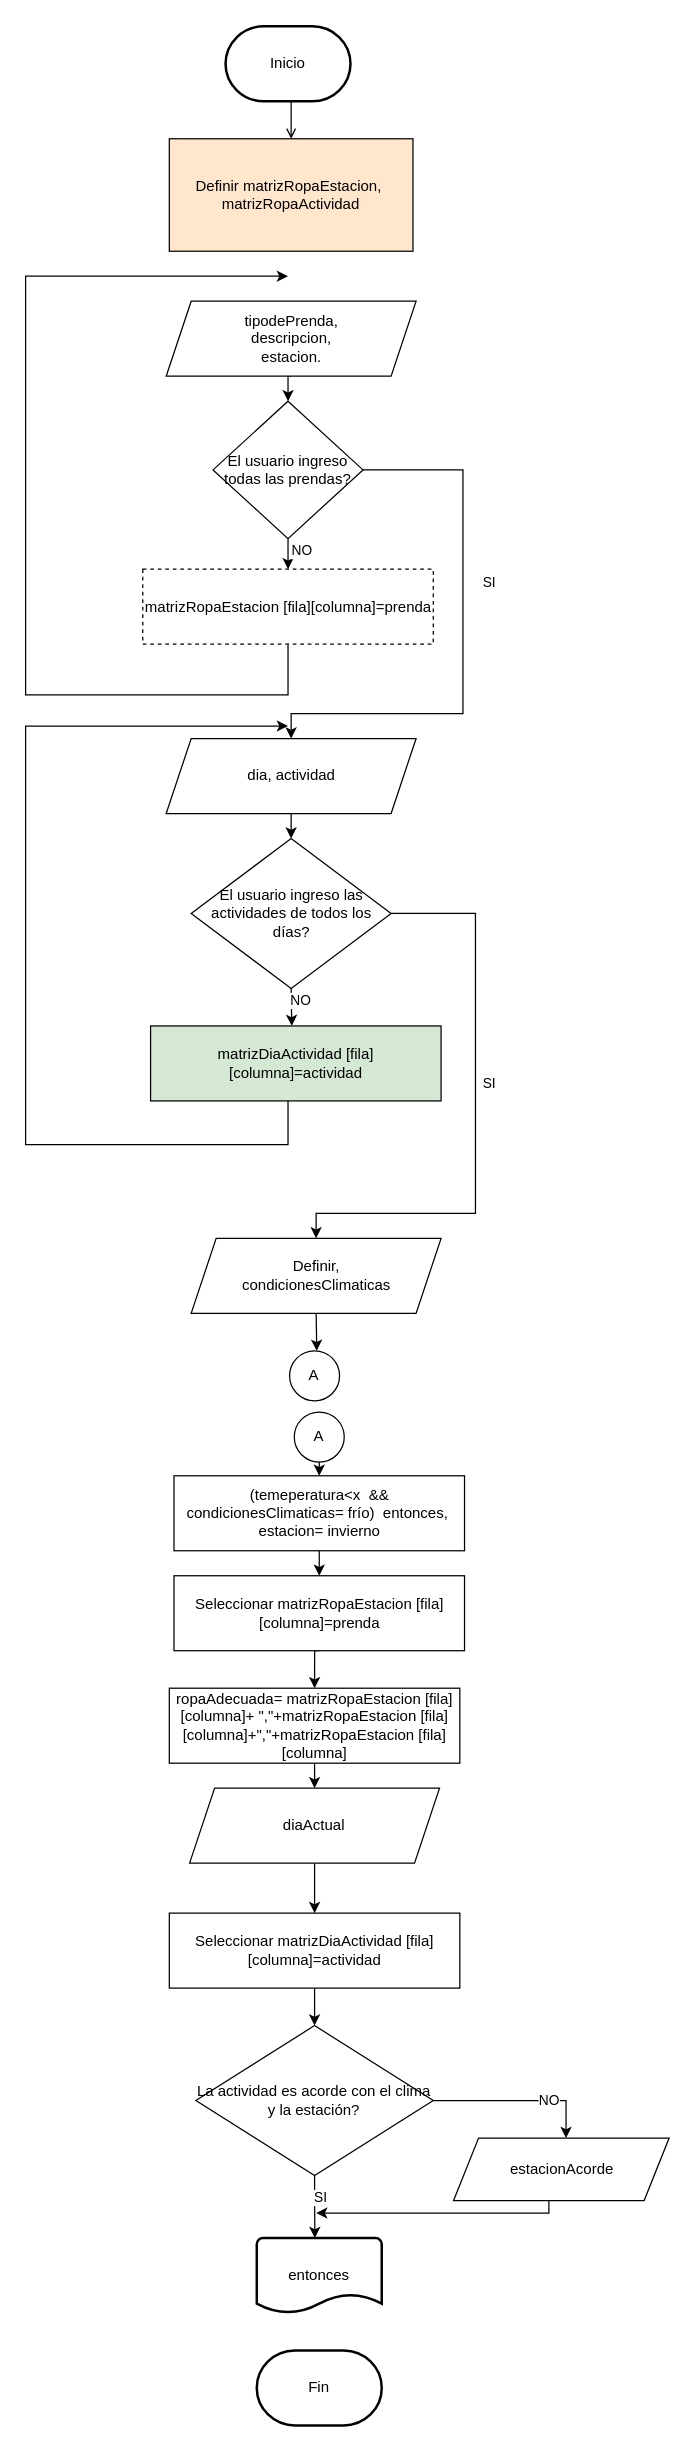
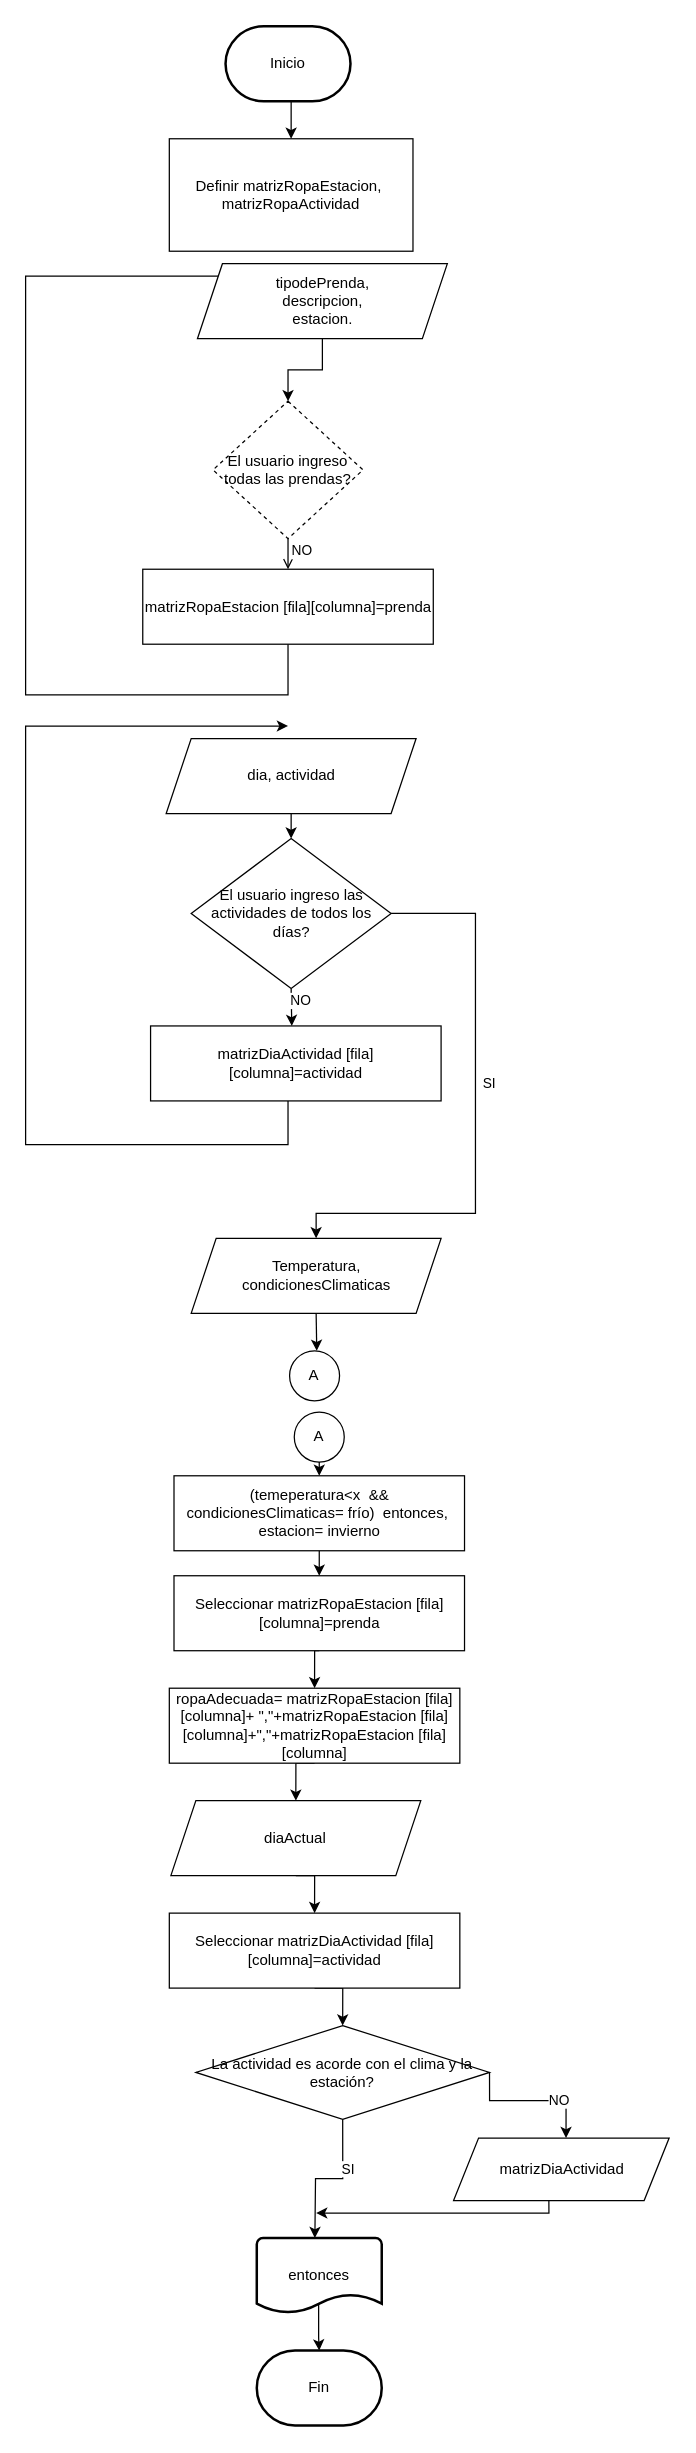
(291, 130) -> (291, 128)
(291, 194) -> (291, 194)
(291, 338) -> (323, 301)
(288, 469) -> (288, 469)
(288, 559) -> (288, 560)
(288, 606) -> (288, 606)
(463, 635) -> none
(296, 1063) -> (296, 1063)
(317, 1276) -> (317, 1276)
(315, 1826) -> (296, 1838)
(315, 2101) -> (343, 2073)
(563, 2169) -> (563, 2169)
none -> (319, 2323)
